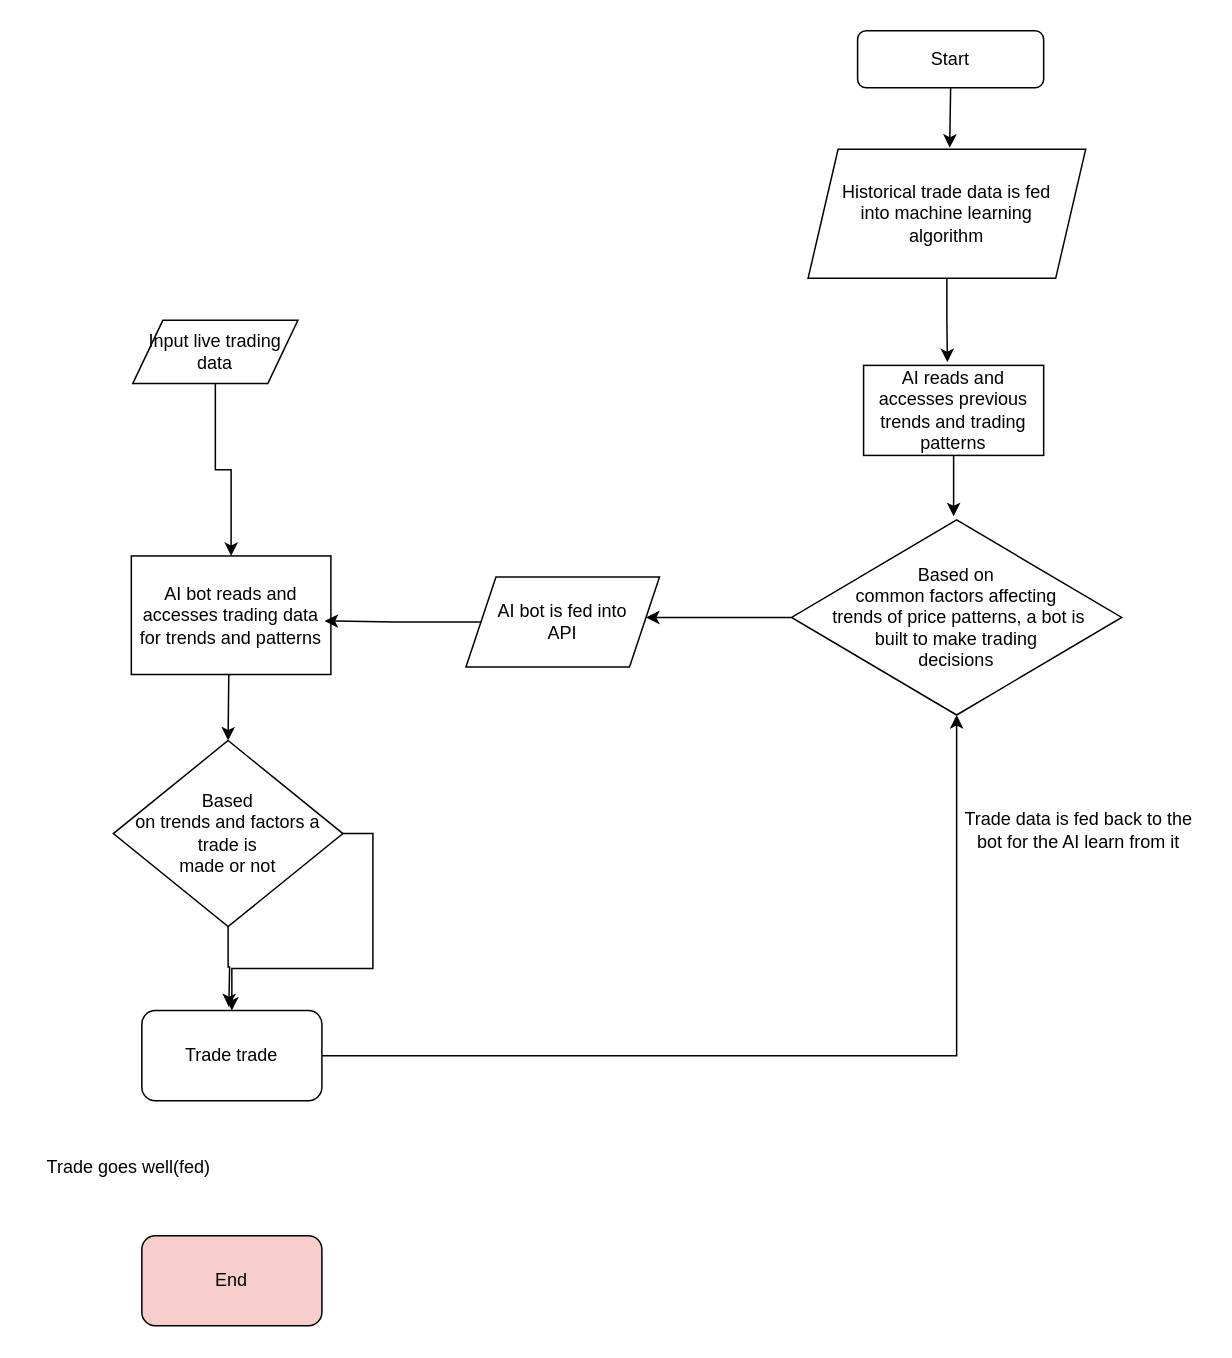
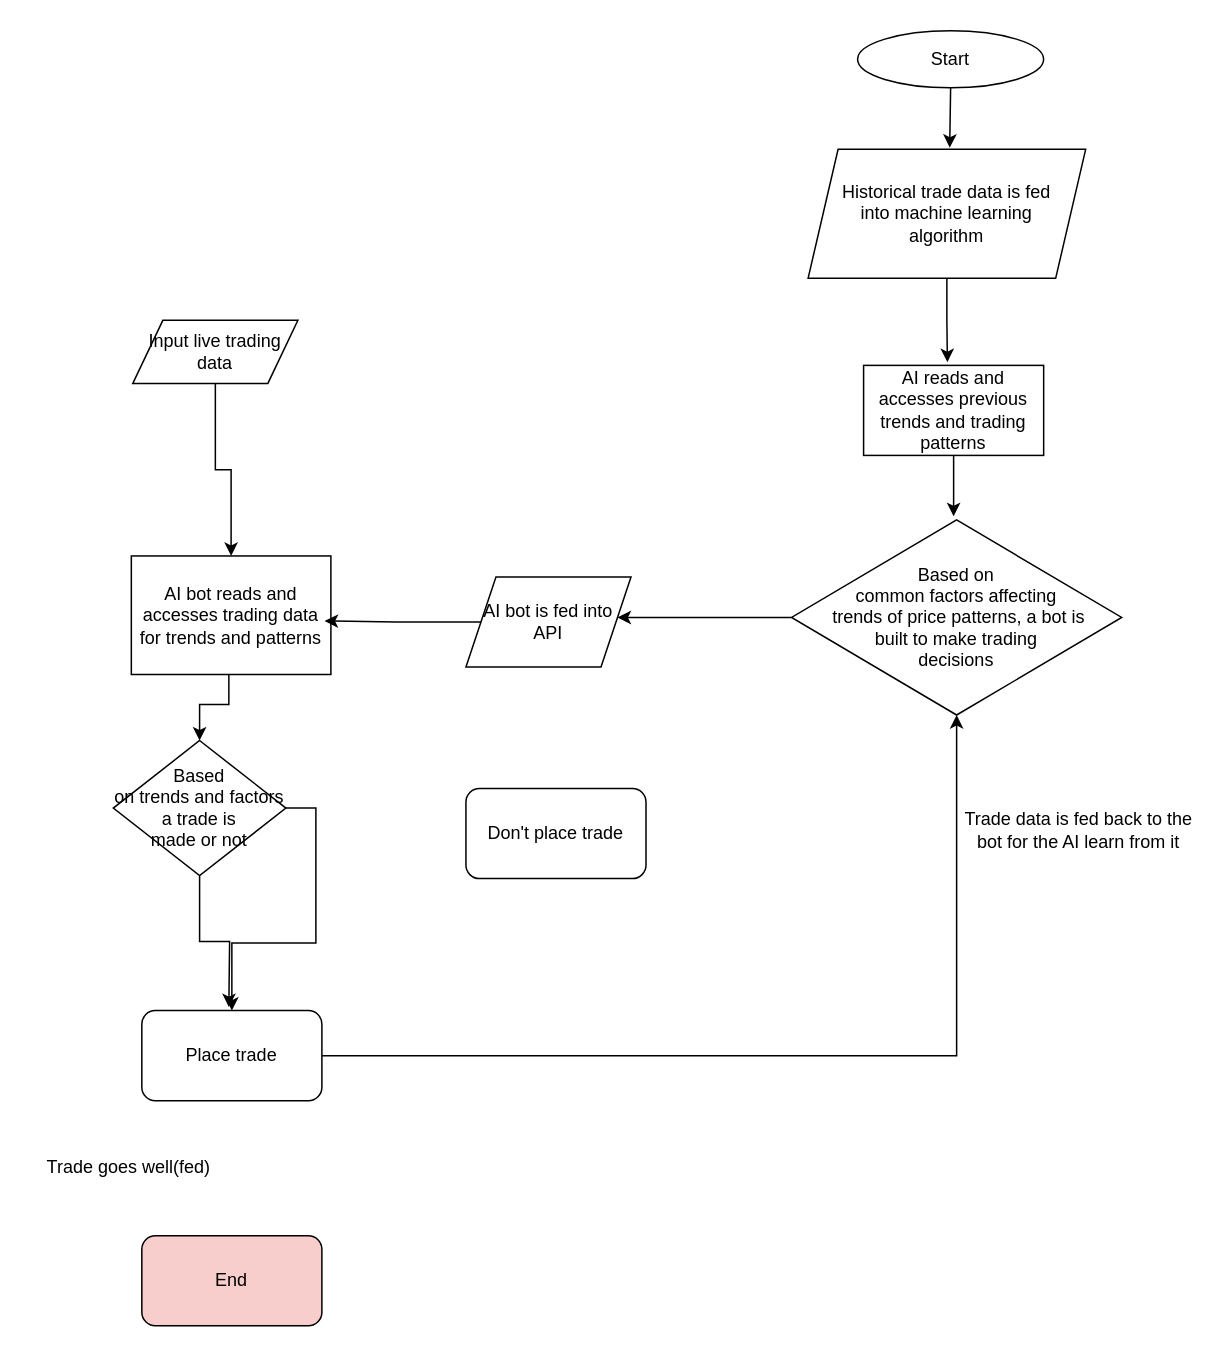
(950, 59) -> (950, 59)
(563, 622) -> (548, 622)
(228, 833) -> (200, 808)
none -> (556, 833)
(232, 1055) -> (232, 1055)
